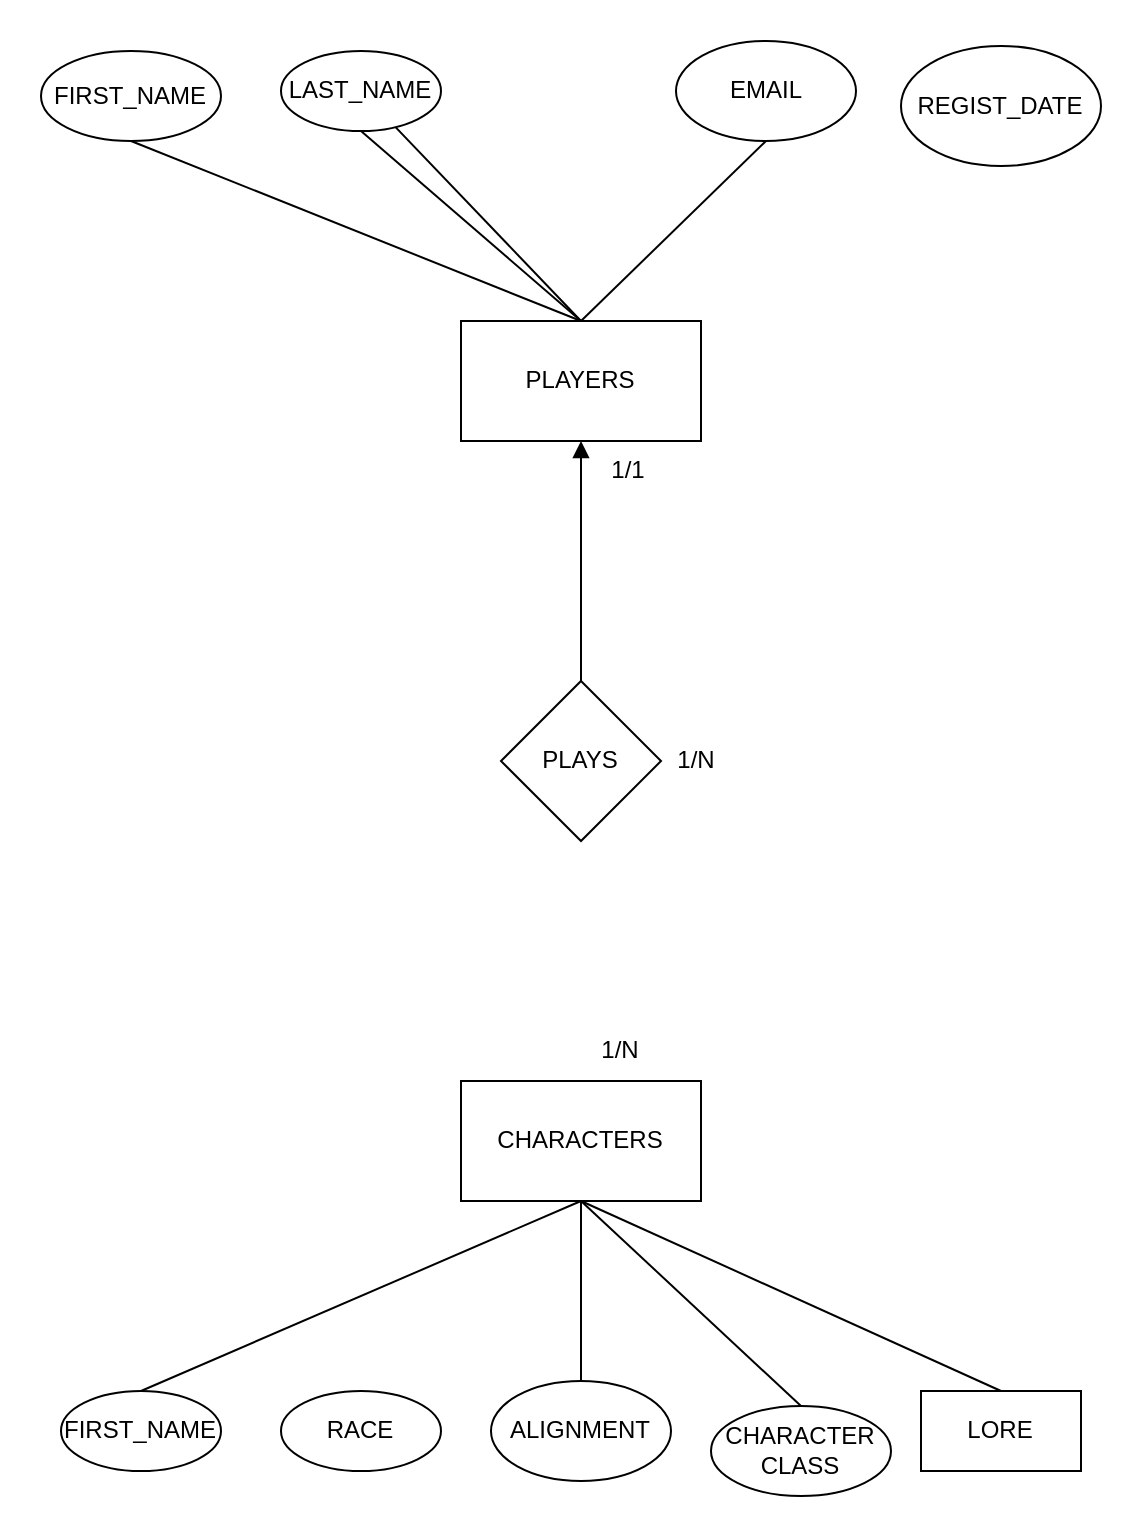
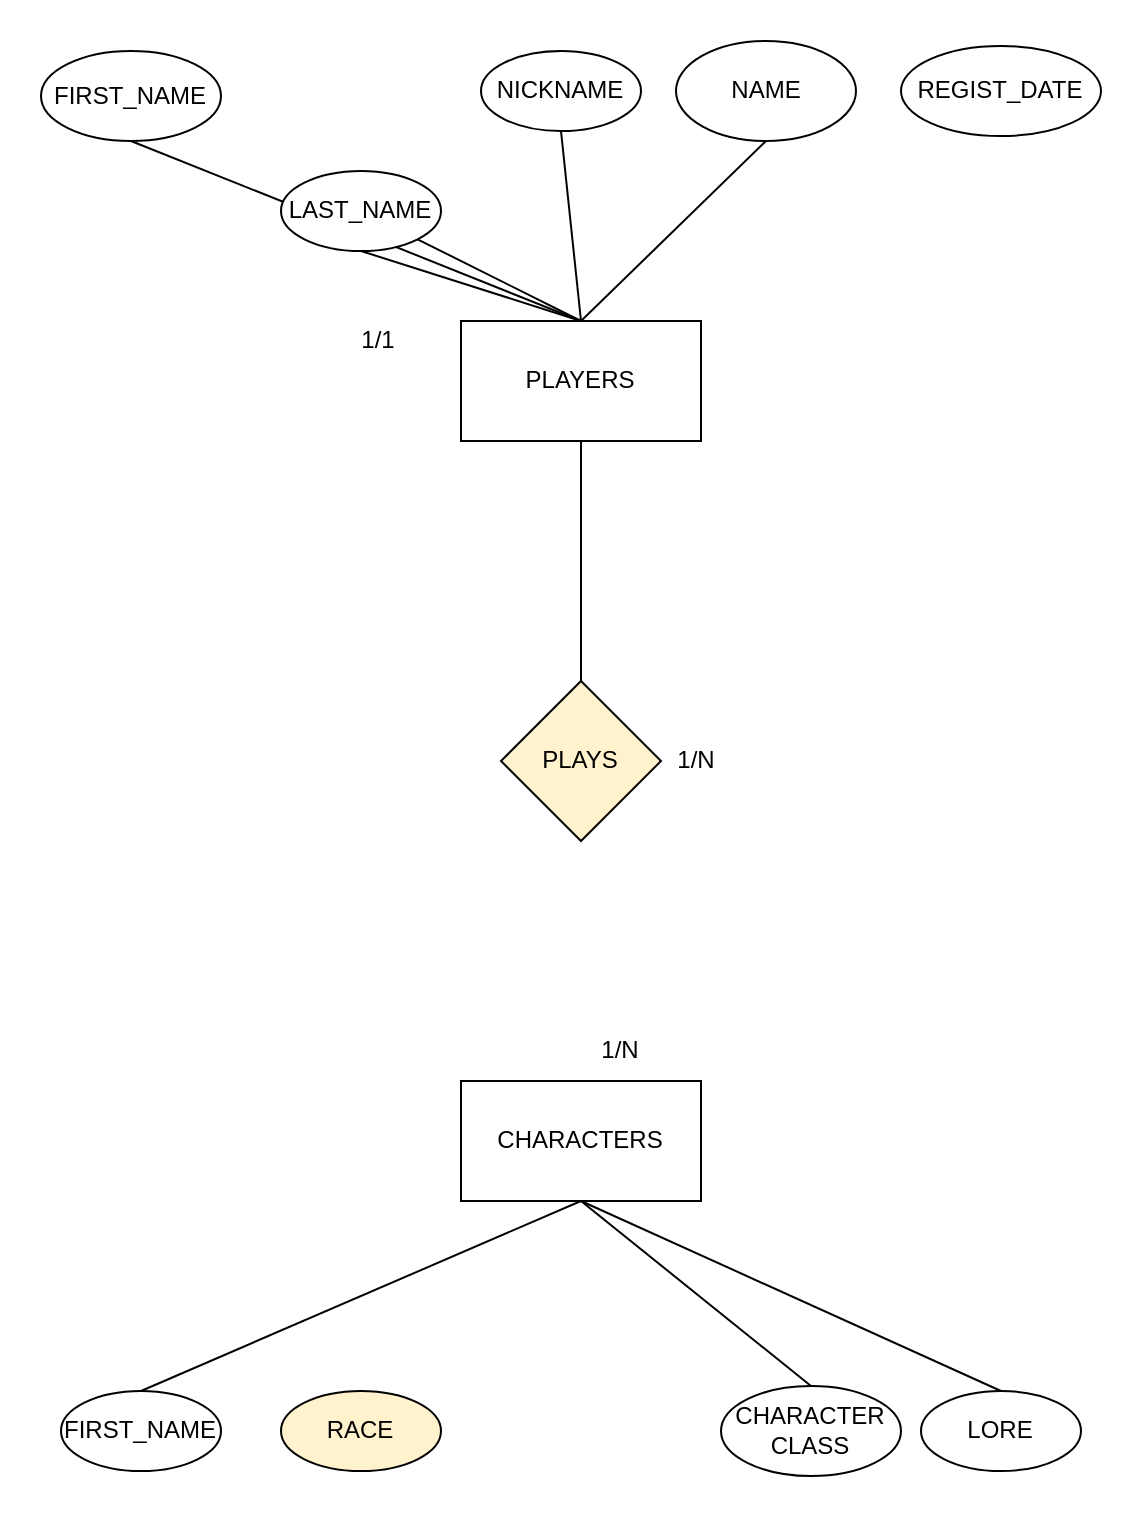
(361, 91) -> (361, 211)
none -> (561, 91)
(767, 91) -> (767, 91)
(1001, 106) -> (1001, 91)
none -> (571, 224)
(581, 458) -> (581, 451)
(629, 471) -> (379, 341)
(581, 761) -> (581, 761)
(581, 1293) -> none
(361, 1431) -> (361, 1431)
(581, 1431) -> none
(1001, 1431) -> (1001, 1431)
(801, 1451) -> (811, 1431)
